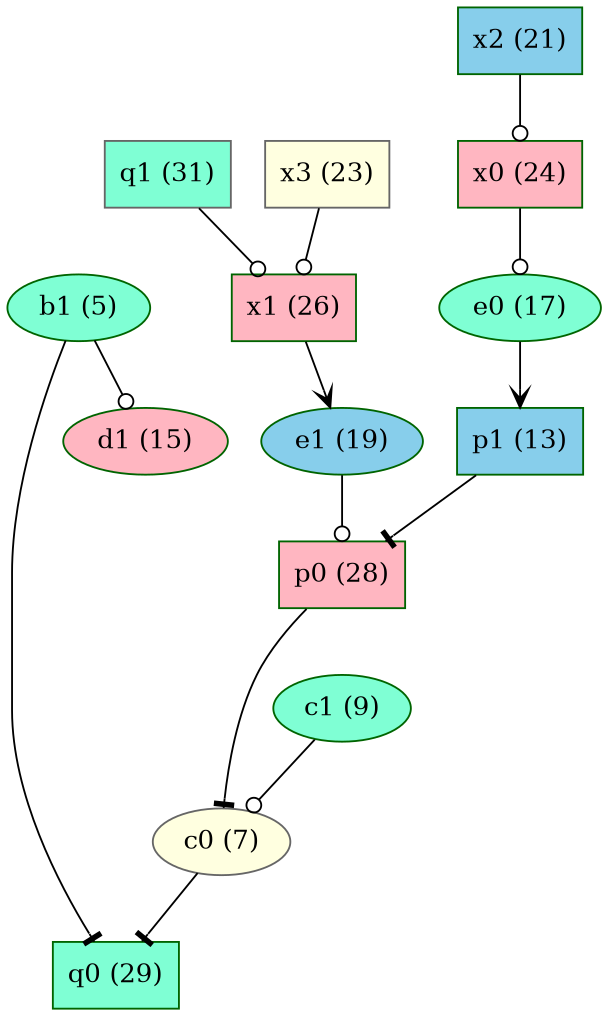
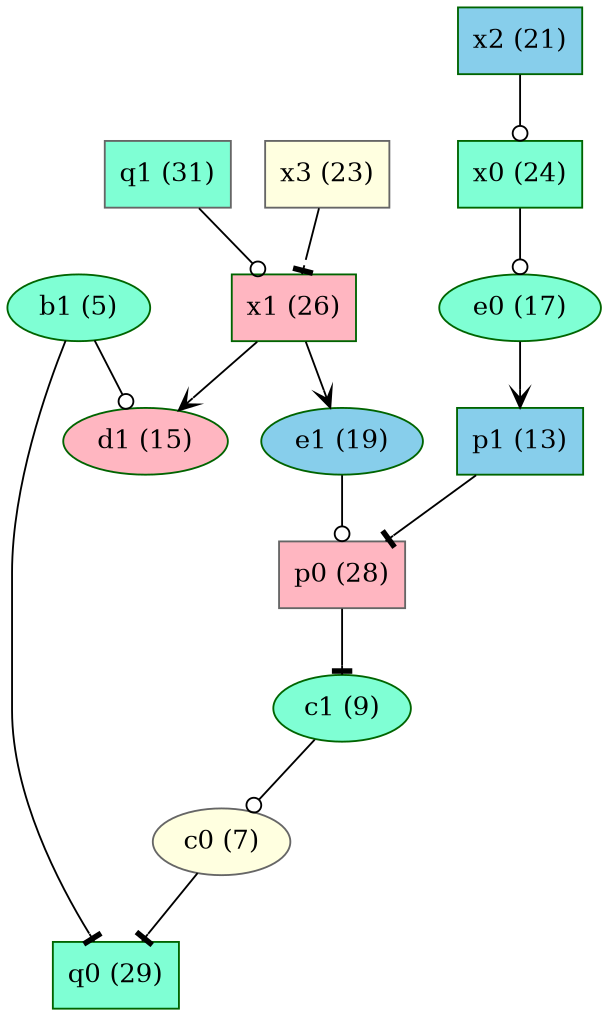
(520, 174) -> (520, 174)
(312, 234) -> (312, 234)
none -> (225, 370)
(342, 575) -> (342, 575)
(248, 696) -> (342, 637)
